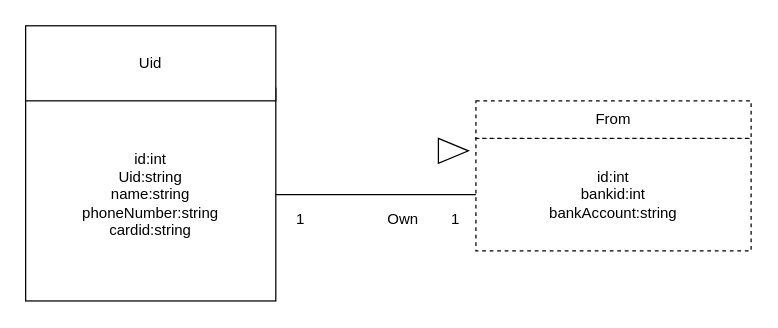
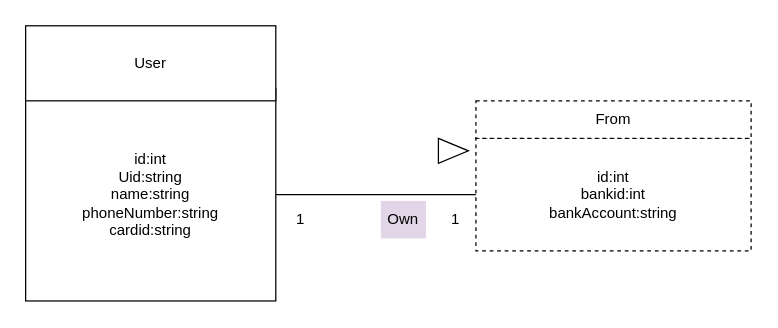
(151, 63) -> (151, 63)
(403, 219) -> (403, 219)
